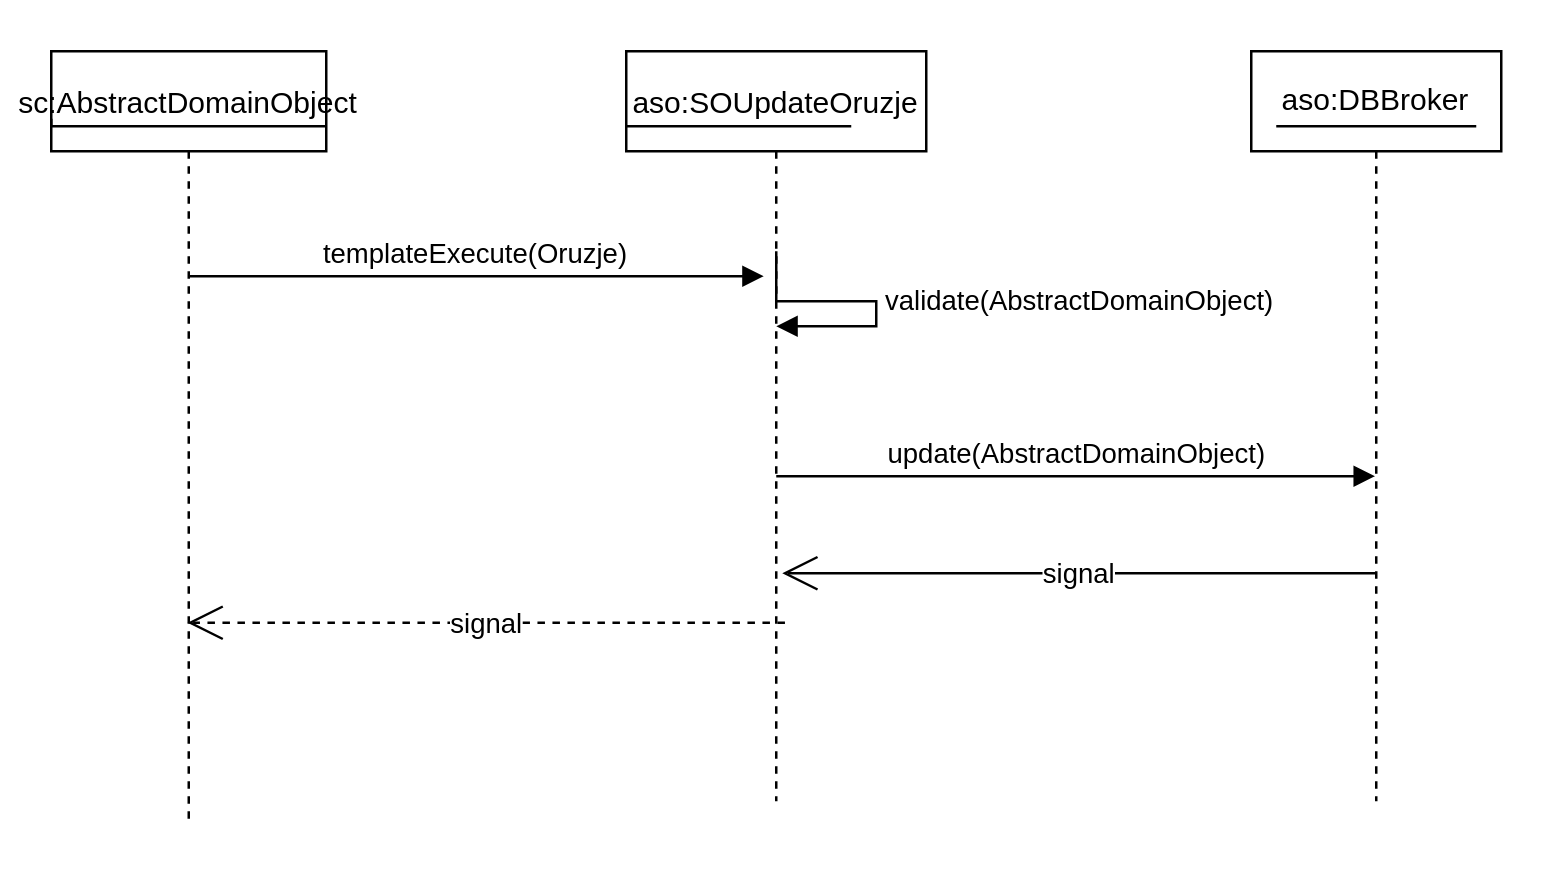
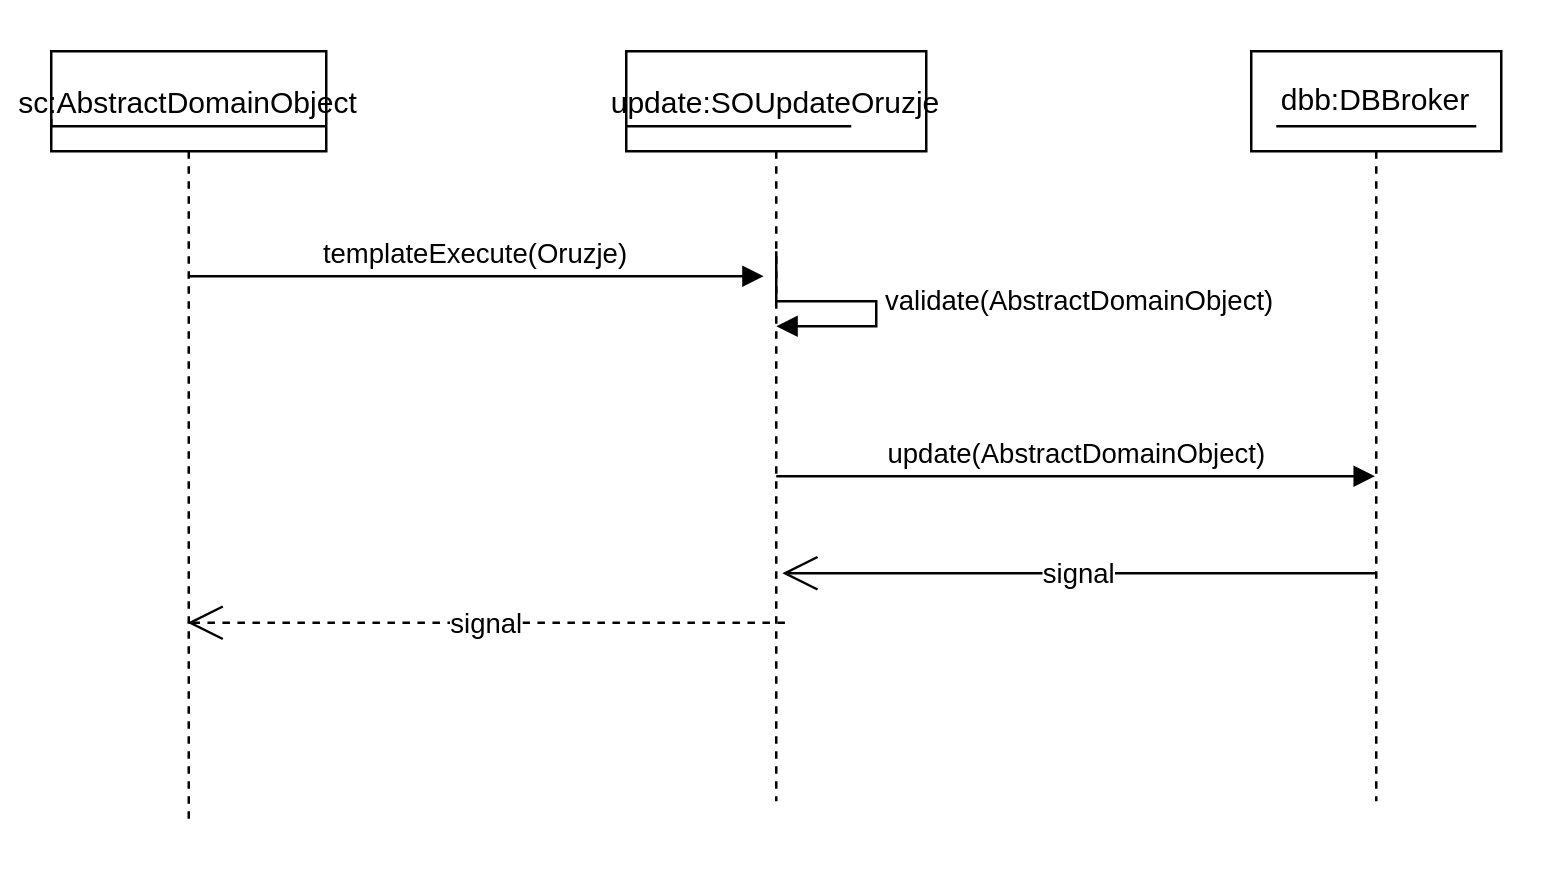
(1376, 101) -> (1376, 101)
(775, 103) -> (775, 103)
